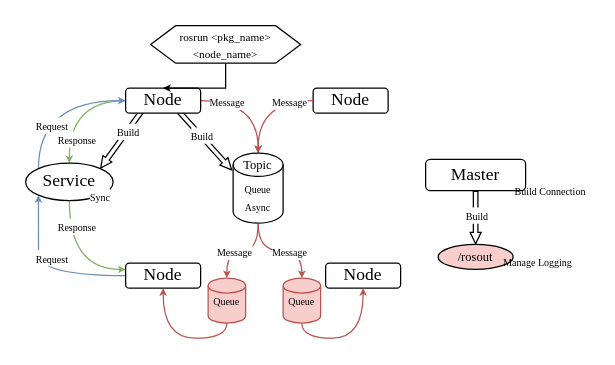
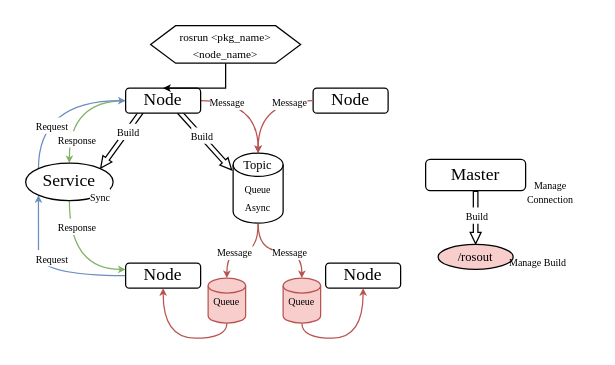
(551, 192) -> (551, 192)
(538, 263) -> (538, 263)
